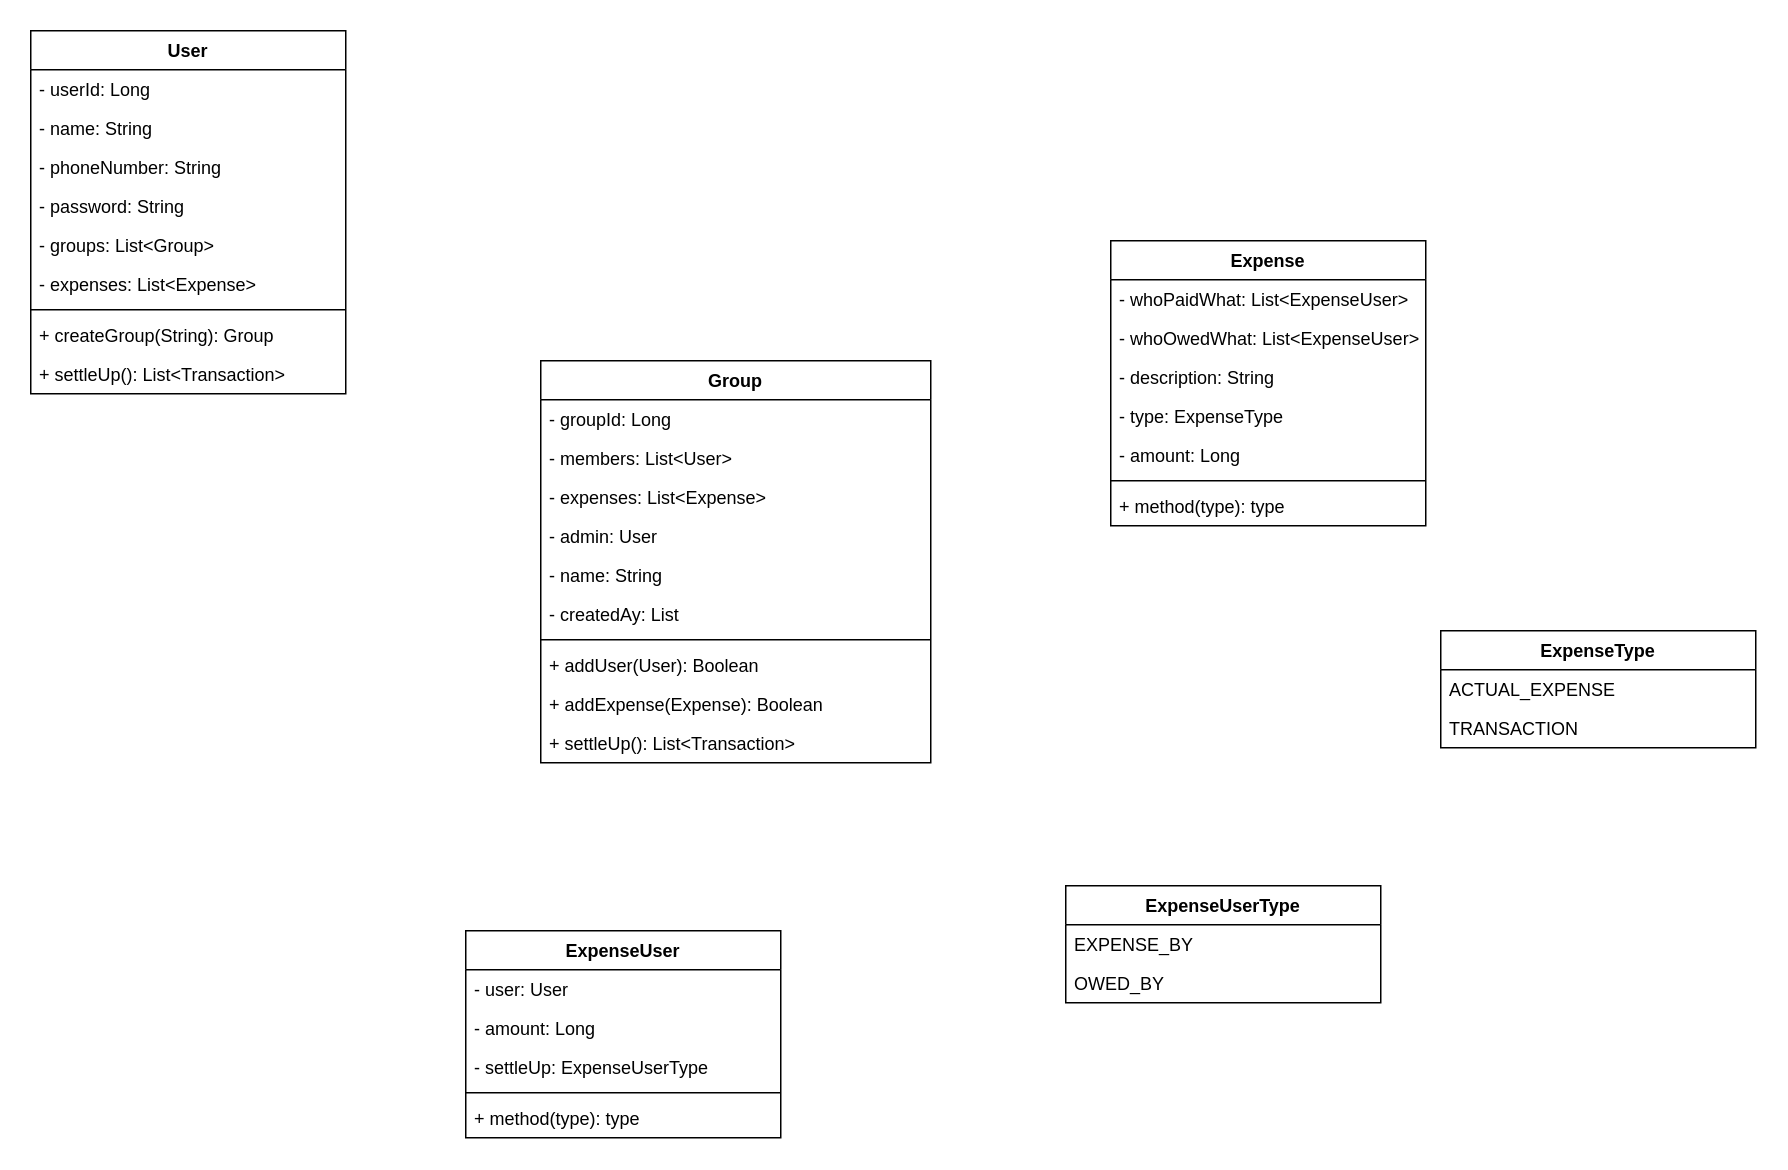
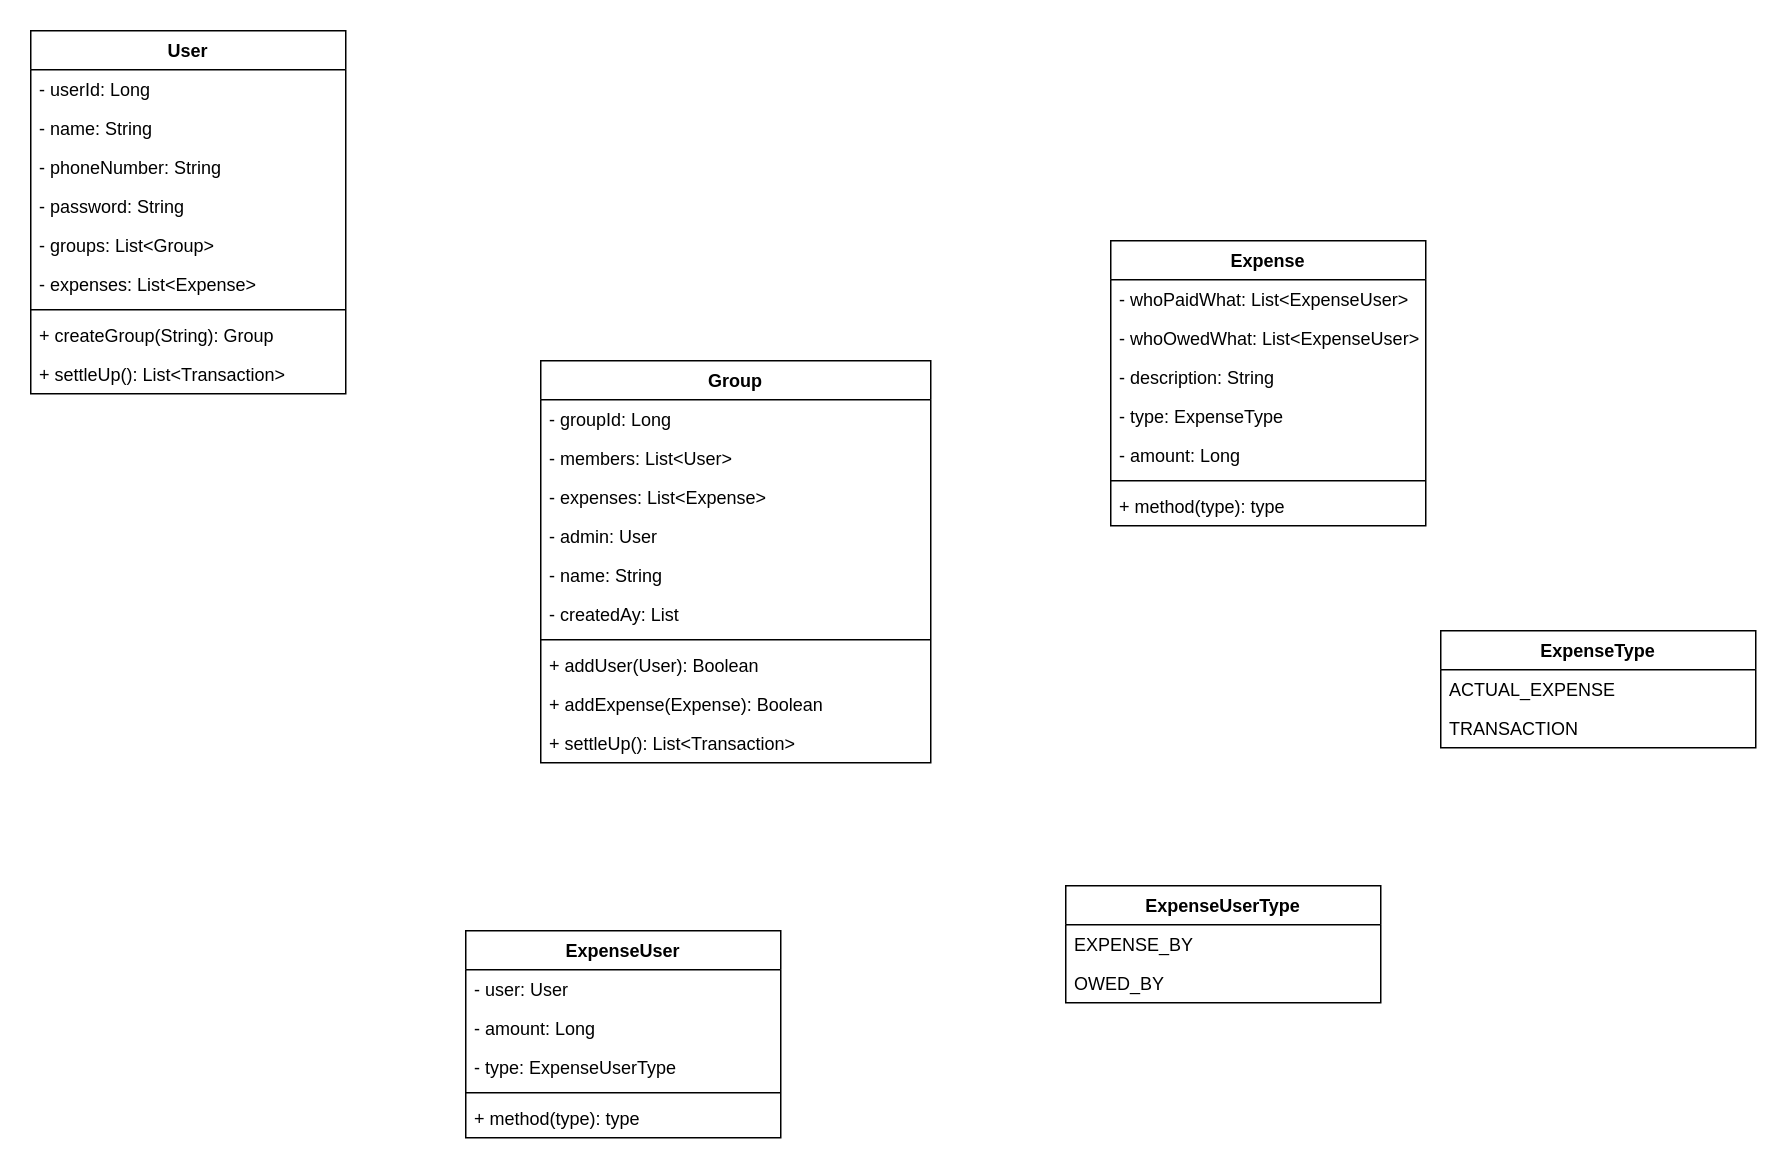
(601, 1068) -> (583, 1068)
